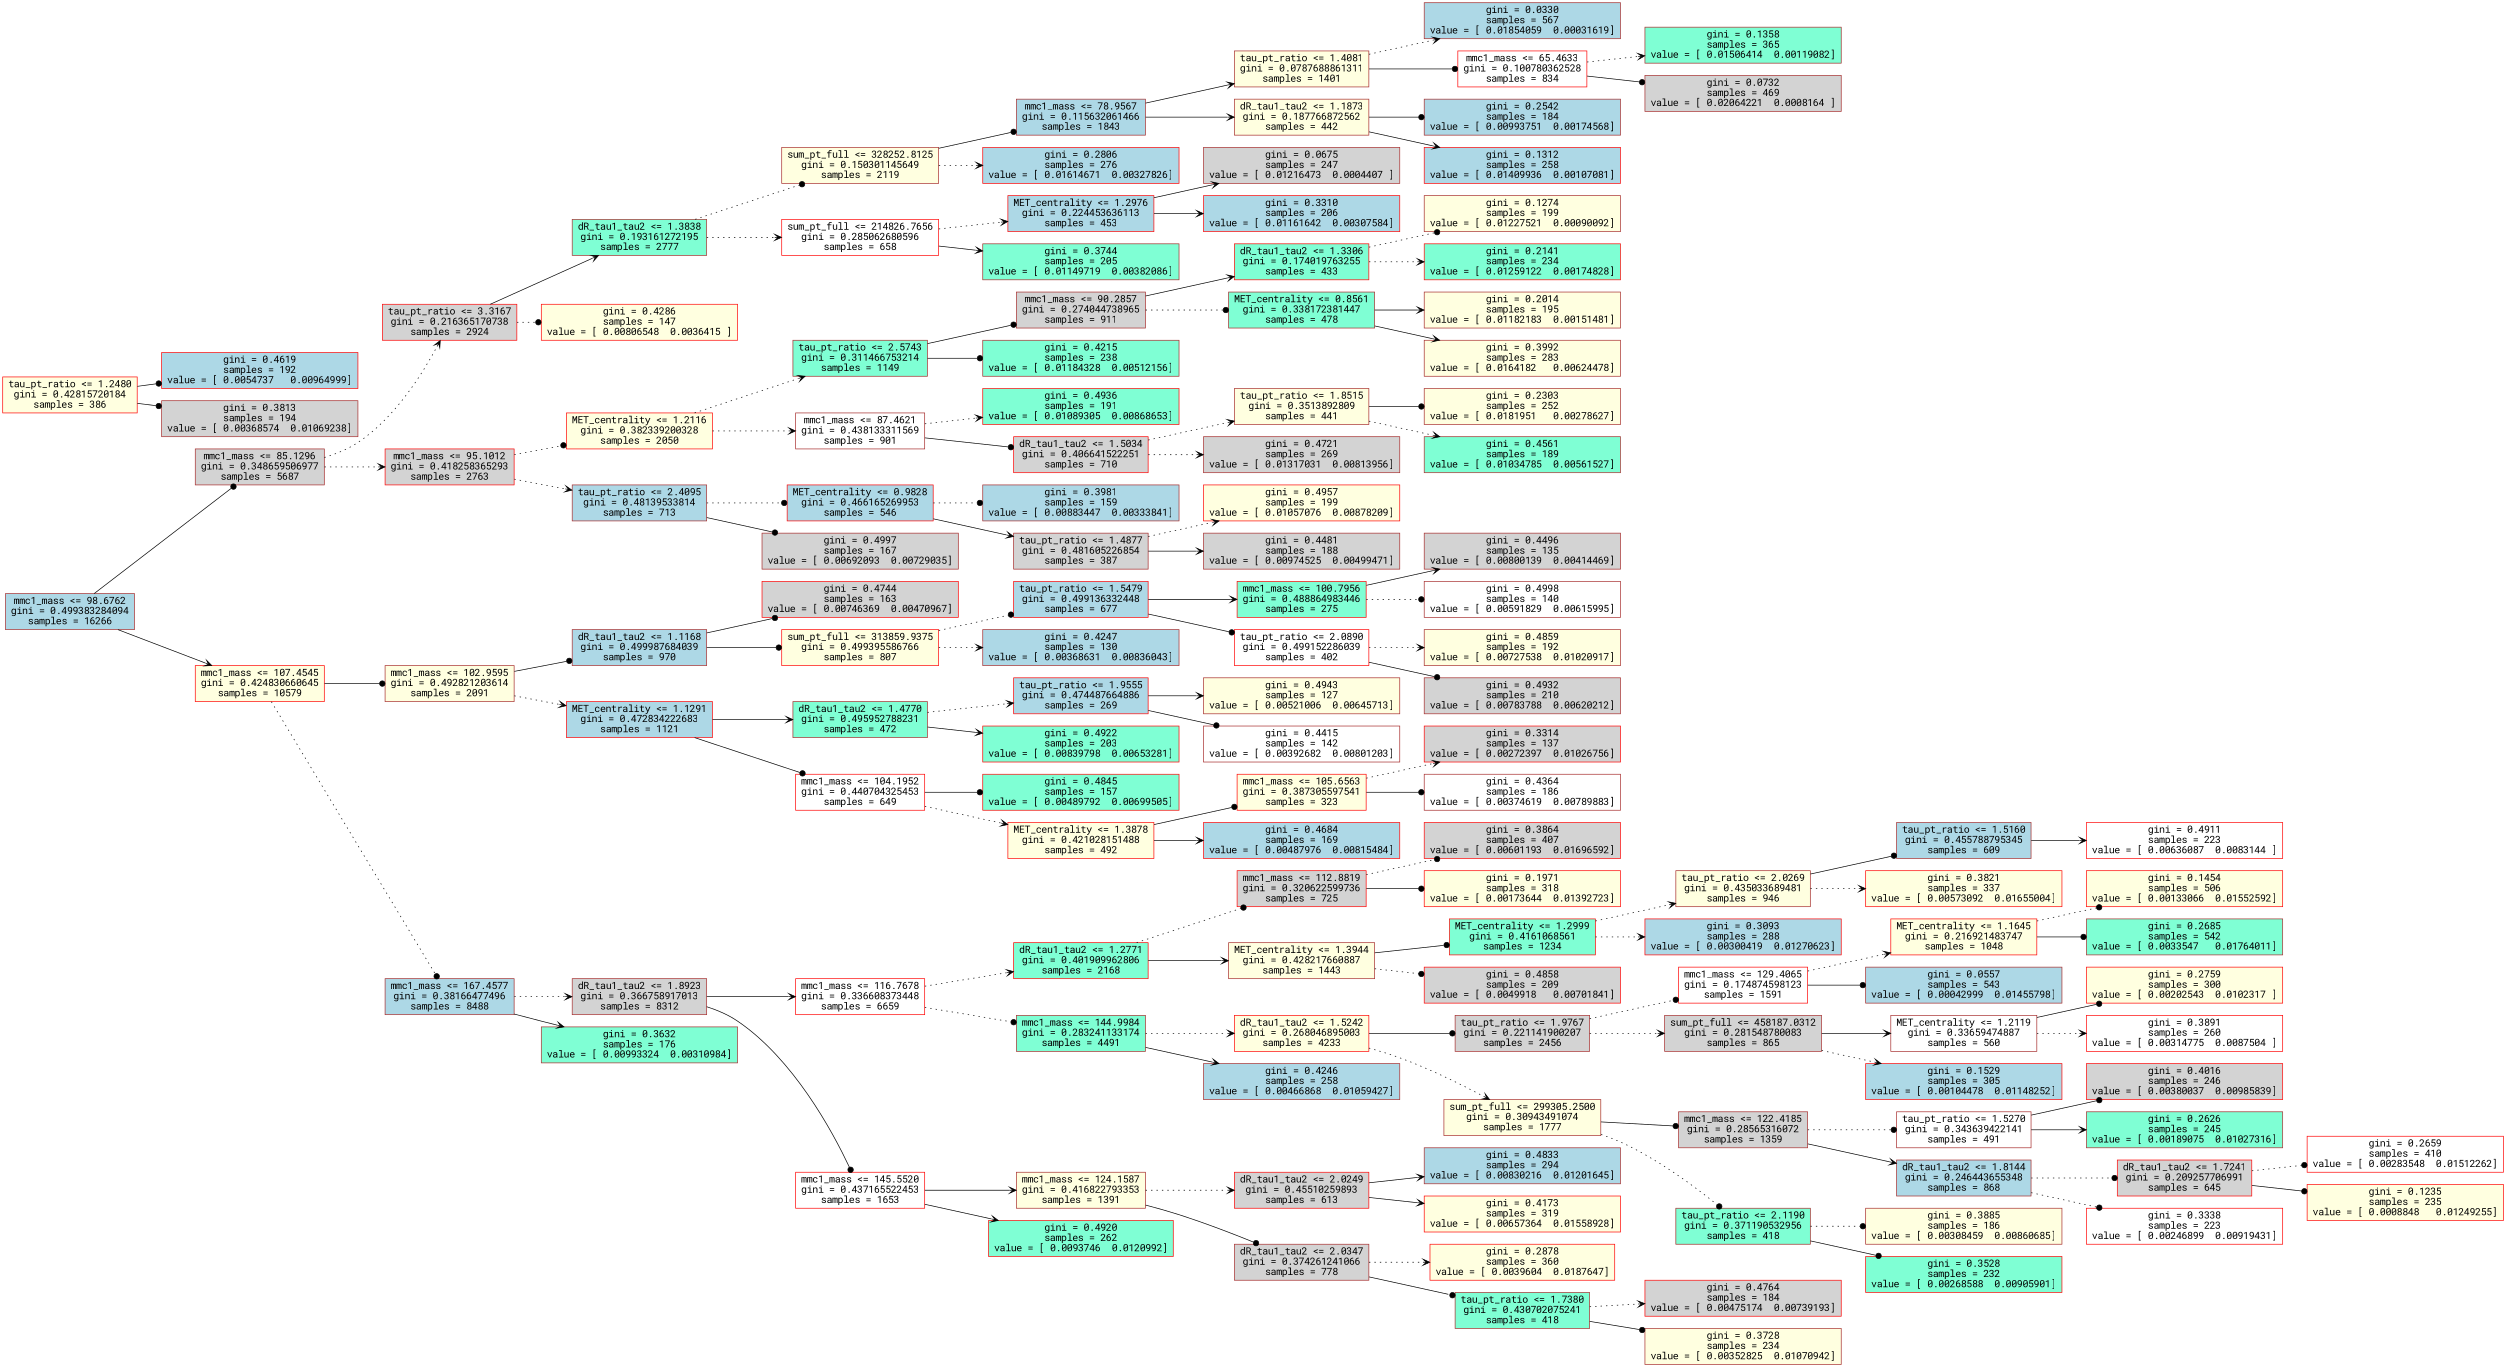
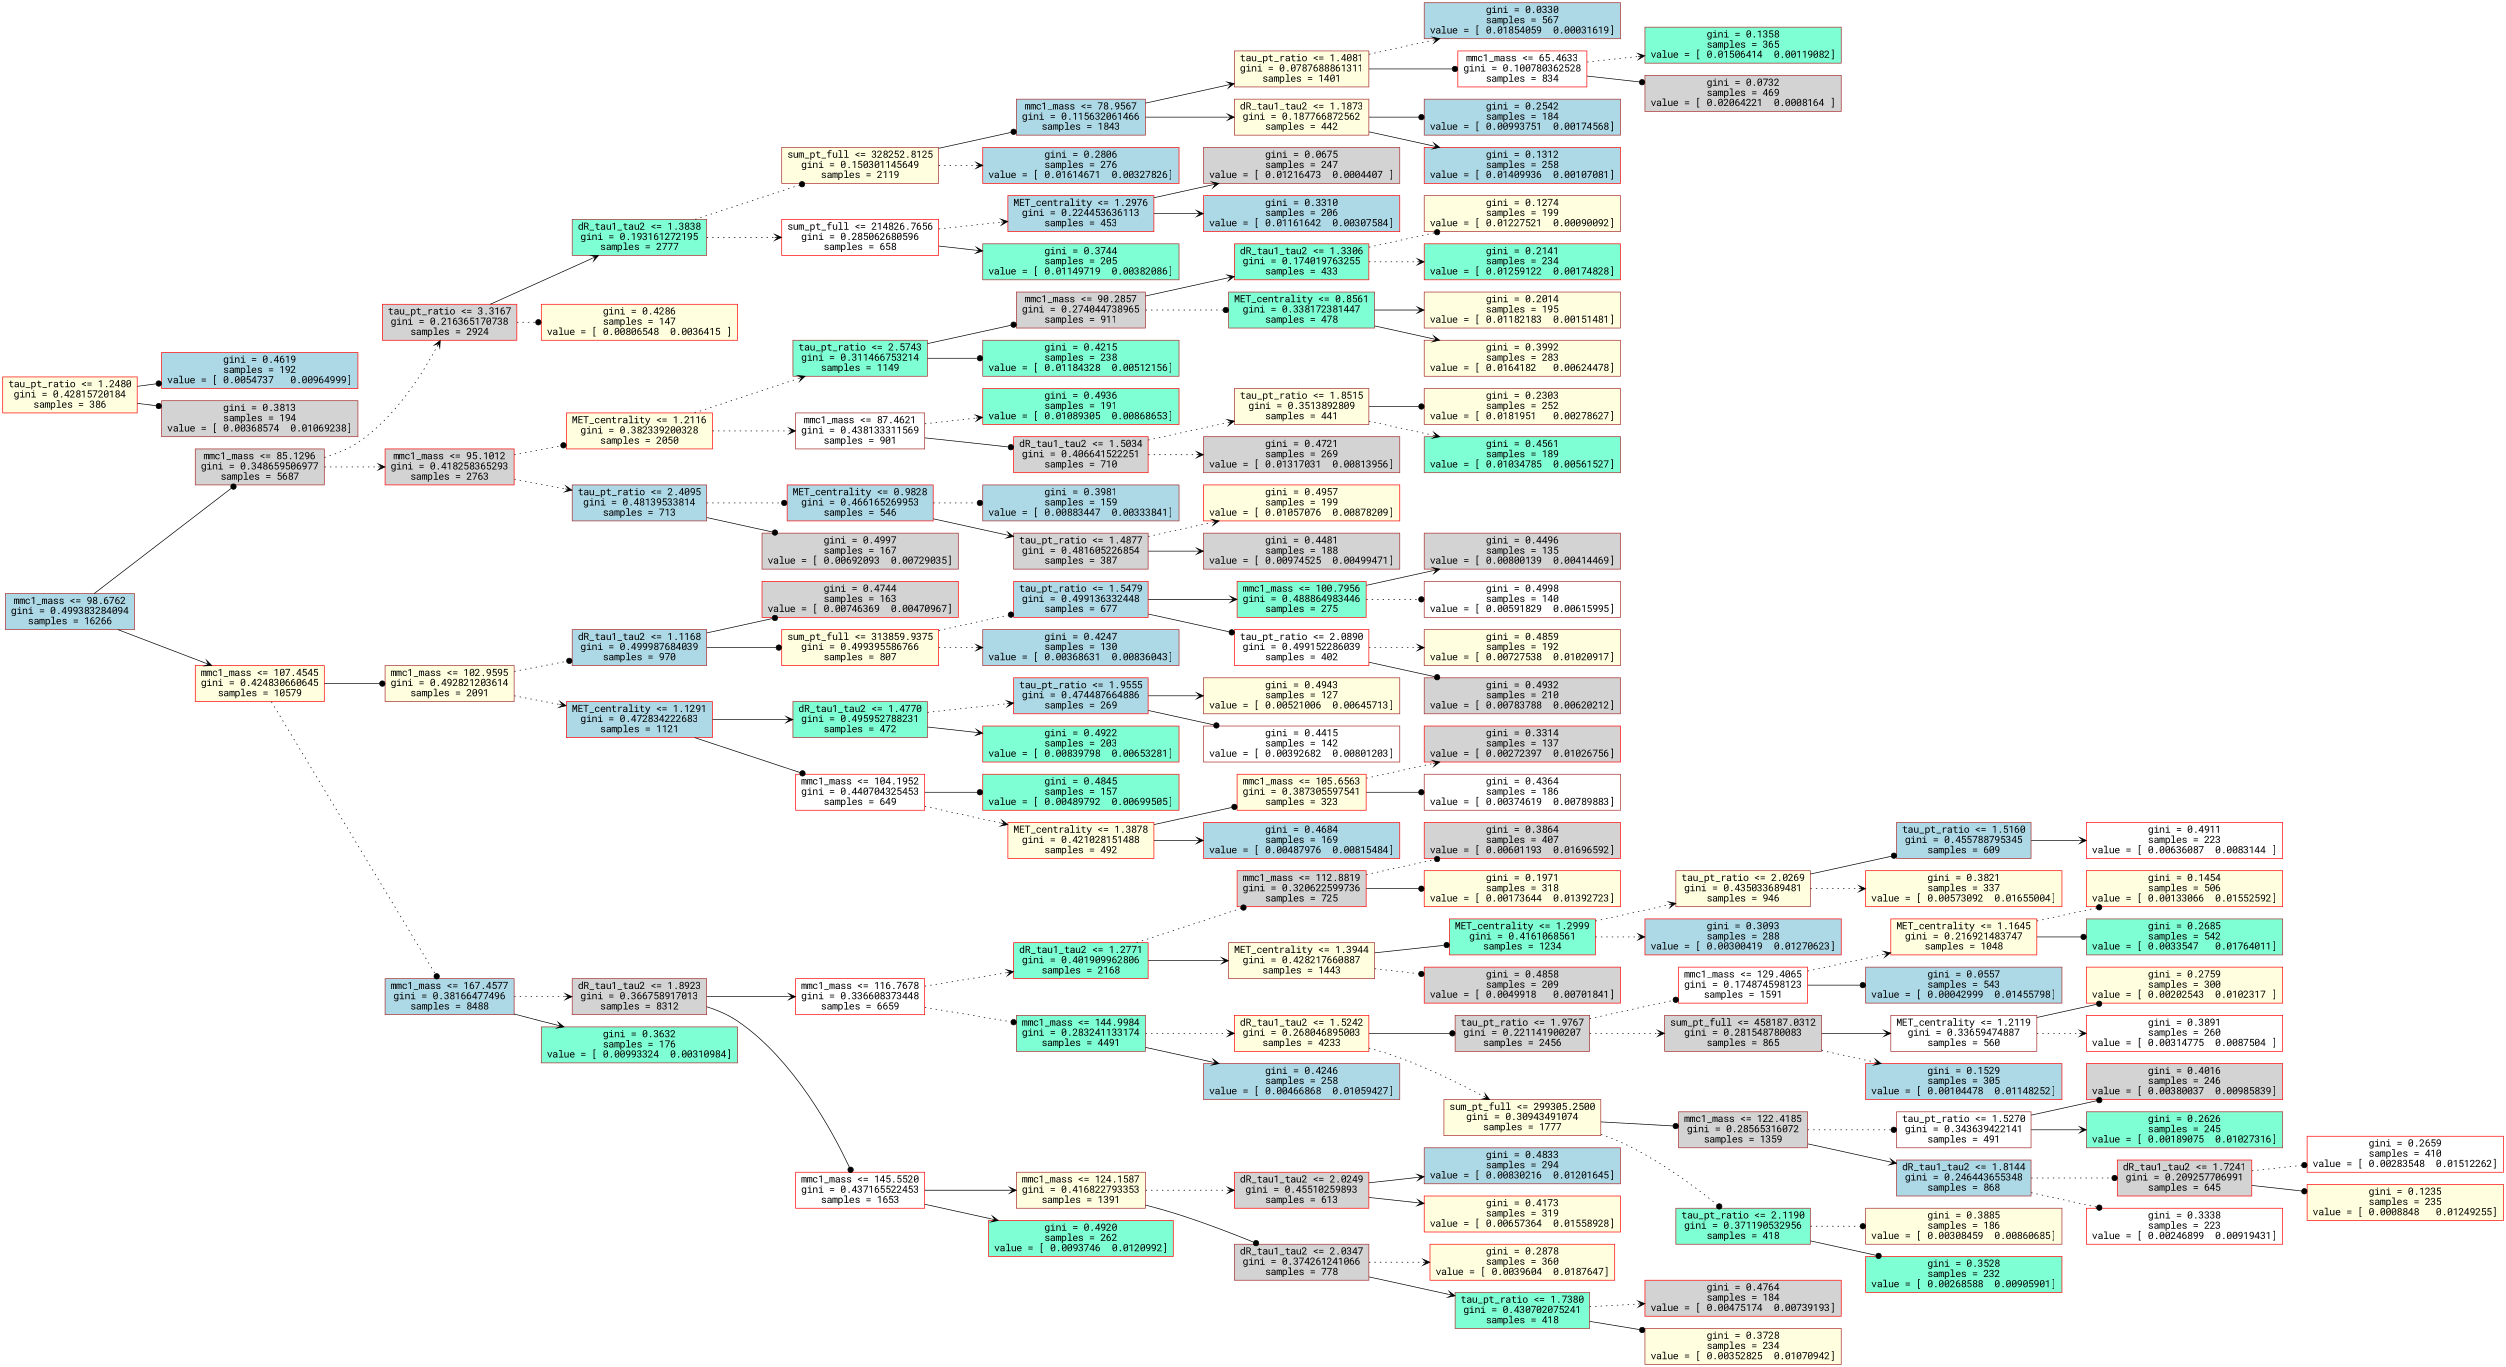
(540, 666) -> (540, 666)
(1409, 1286) -> (1409, 1286)
